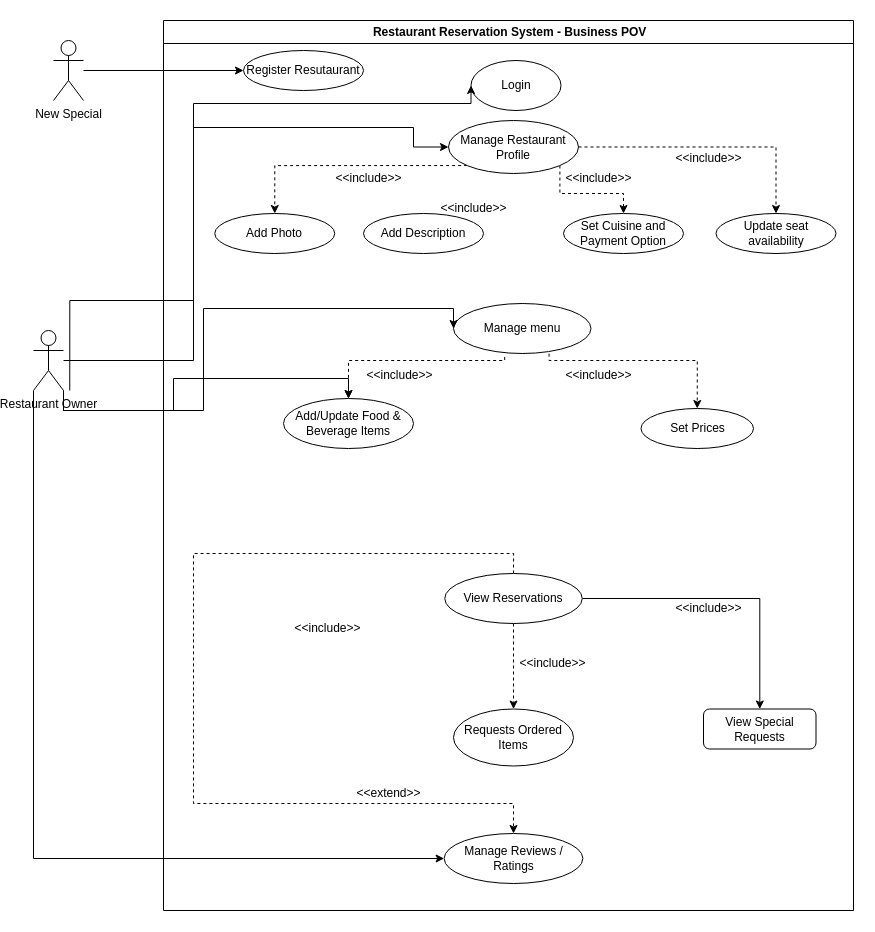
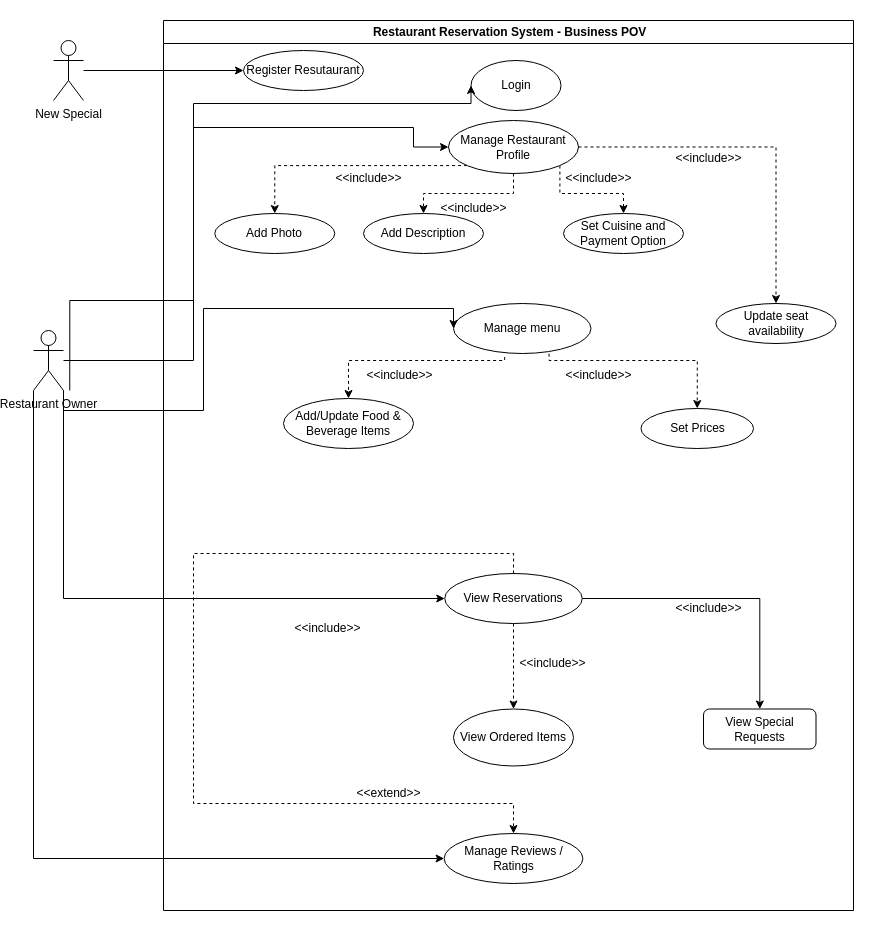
none -> (473, 194)
(776, 234) -> (776, 324)
(245, 379) -> (157, 599)
(514, 738) -> (514, 738)
